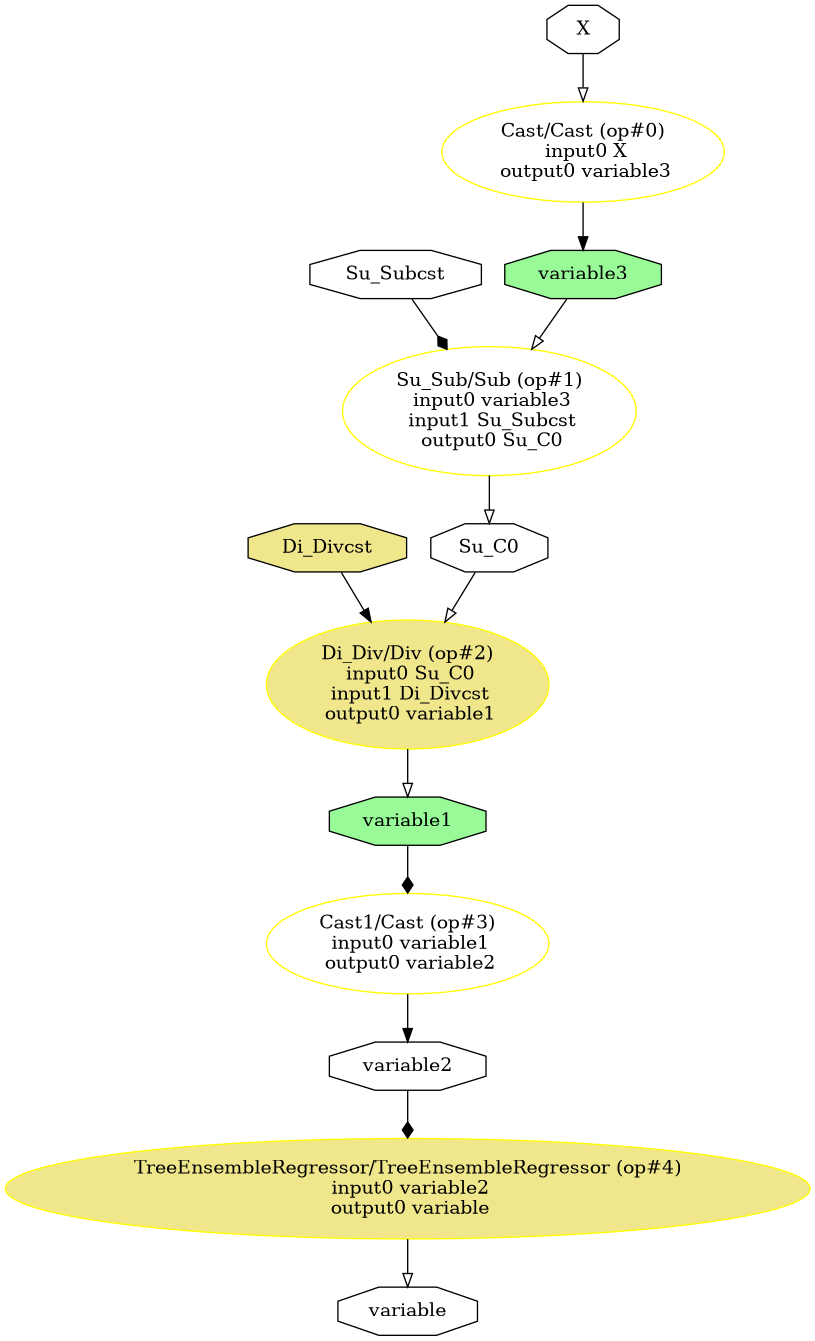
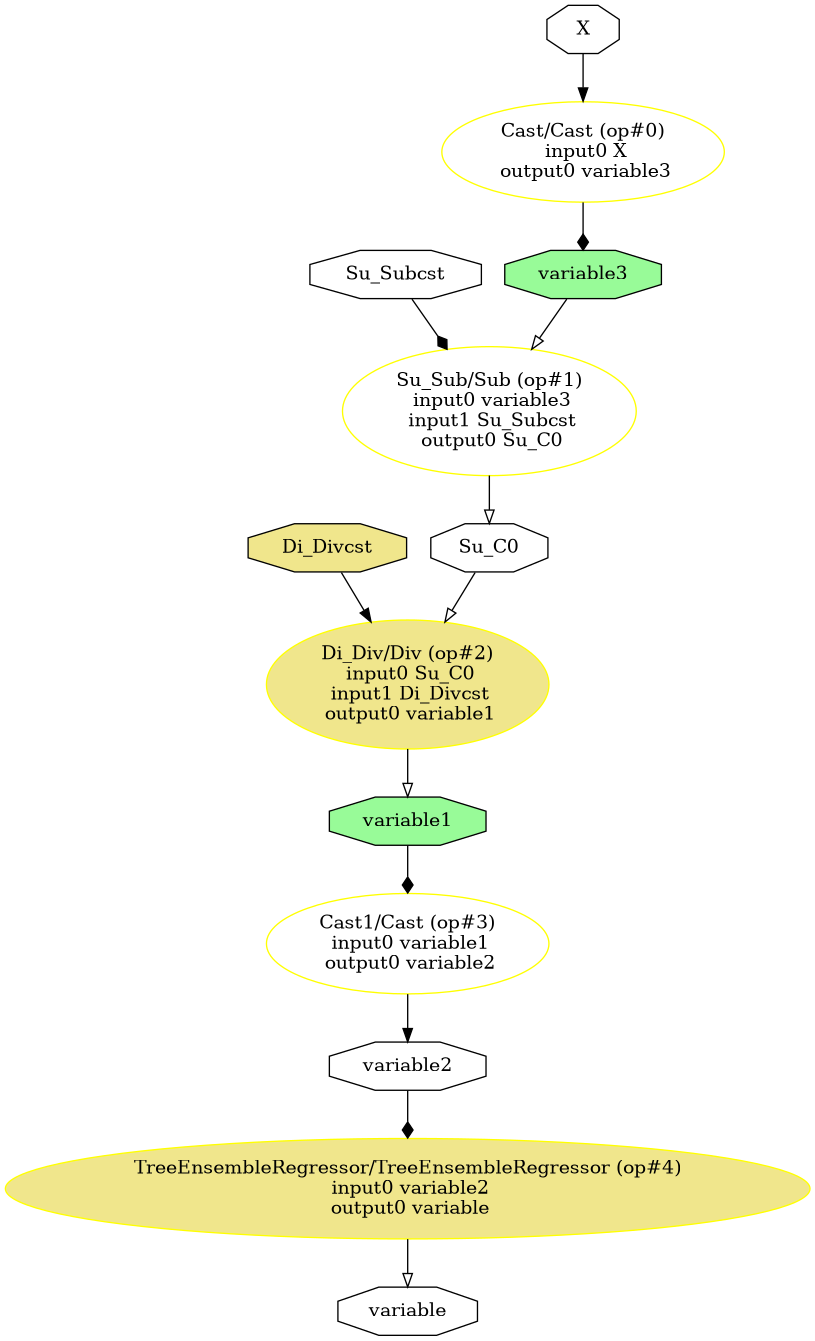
(583, 71) -> (583, 71)
(583, 219) -> (583, 219)
